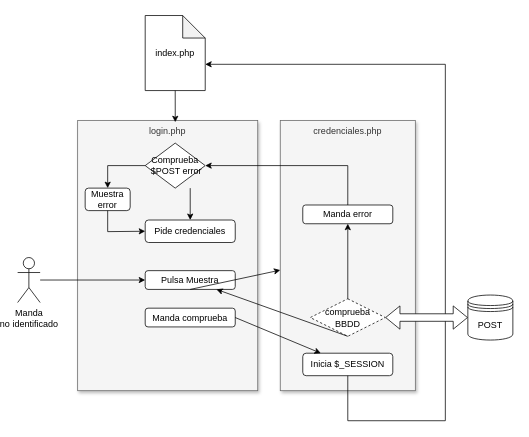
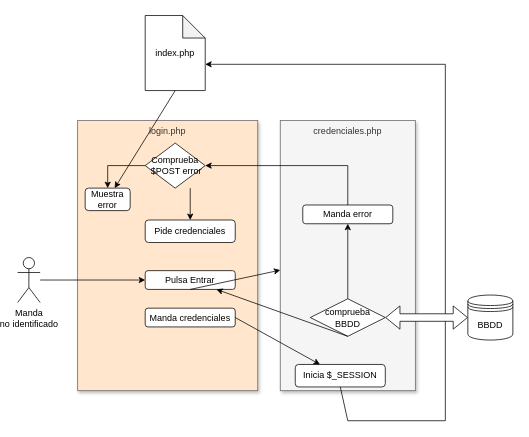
(175, 104) -> (146, 137)
(113, 231) -> none
(168, 255) -> (168, 255)
(190, 280) -> (190, 280)
(348, 317) -> (348, 317)
(190, 318) -> (190, 318)
(490, 325) -> (490, 325)
(348, 364) -> (340, 375)
